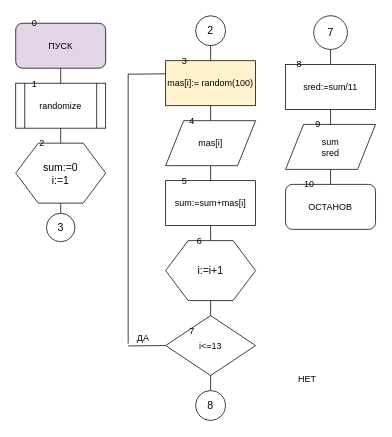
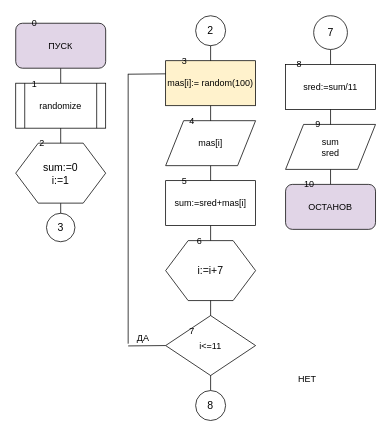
(210, 204) -> (210, 204)
(330, 207) -> (330, 207)
(210, 271) -> (210, 271)
(210, 346) -> (210, 346)
